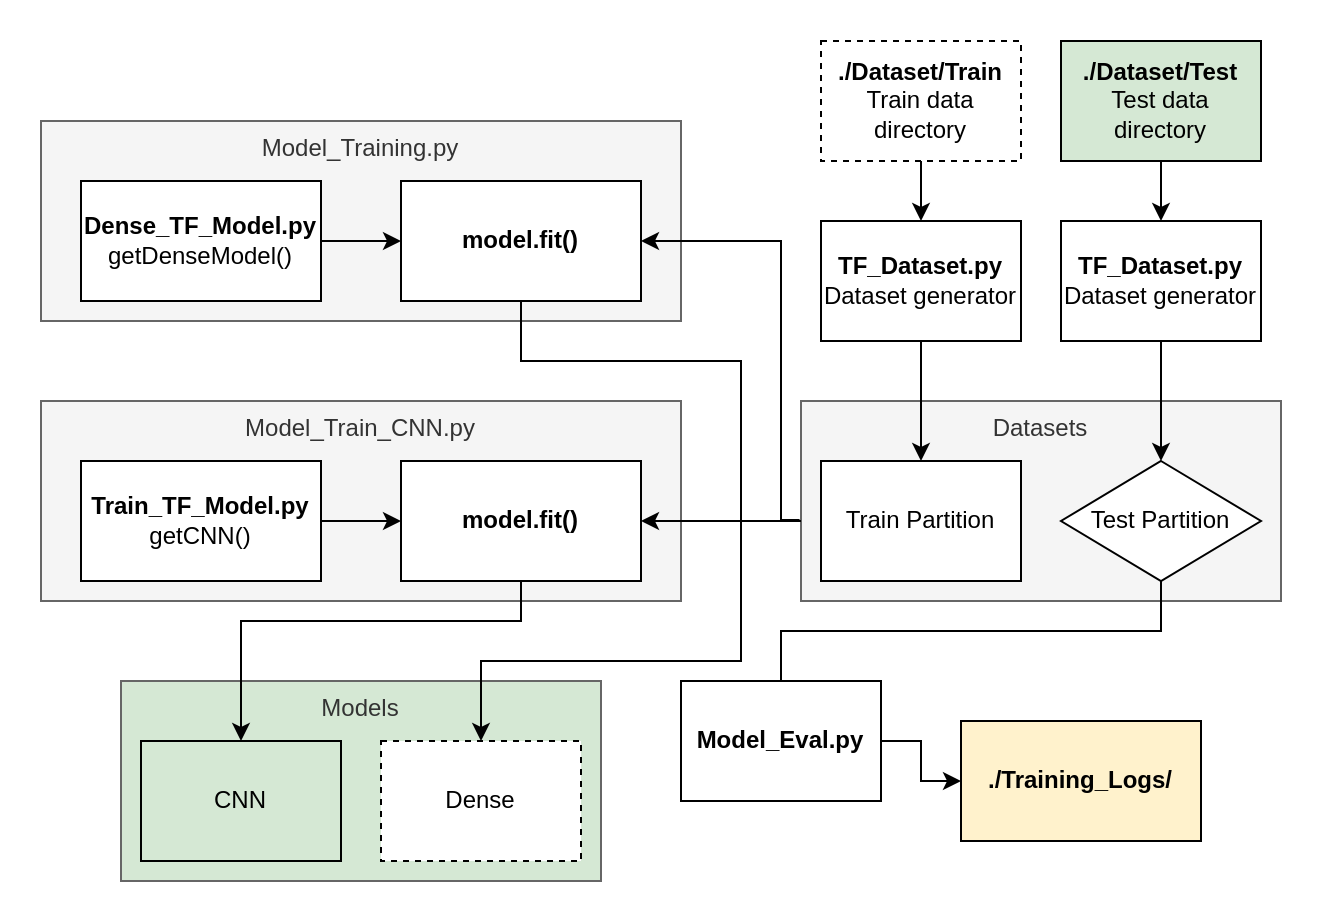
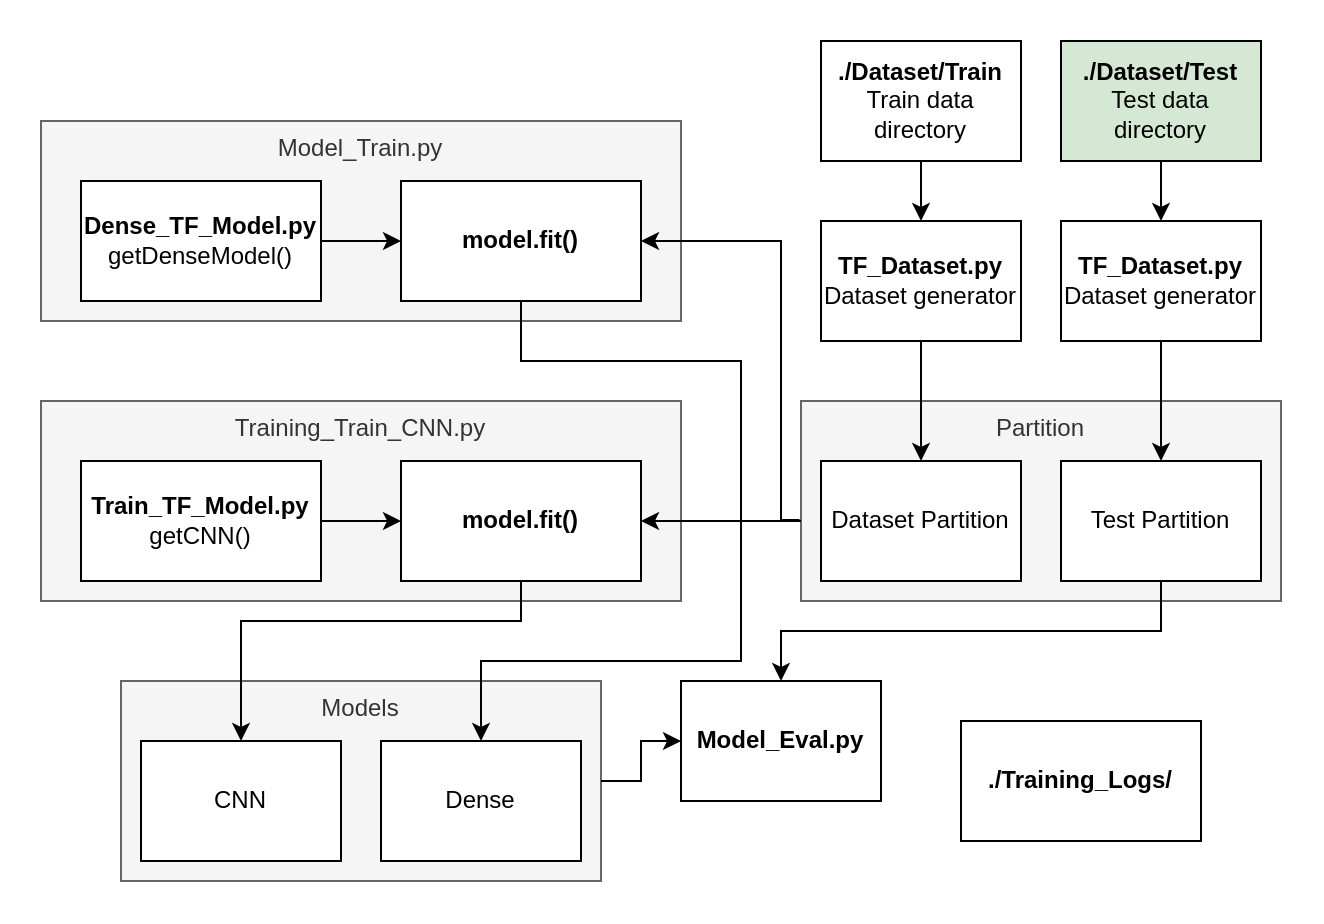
(921, 101) -> (921, 101)
(361, 149) -> (361, 149)
(361, 429) -> (361, 429)
(1041, 429) -> (1041, 429)
(921, 521) -> (921, 521)
(1161, 521) -> (1161, 521)
(781, 671) -> (781, 666)
(921, 754) -> none
none -> (641, 768)
(361, 781) -> (361, 781)
(1081, 781) -> (1081, 781)
(241, 801) -> (241, 801)
(481, 801) -> (481, 801)
